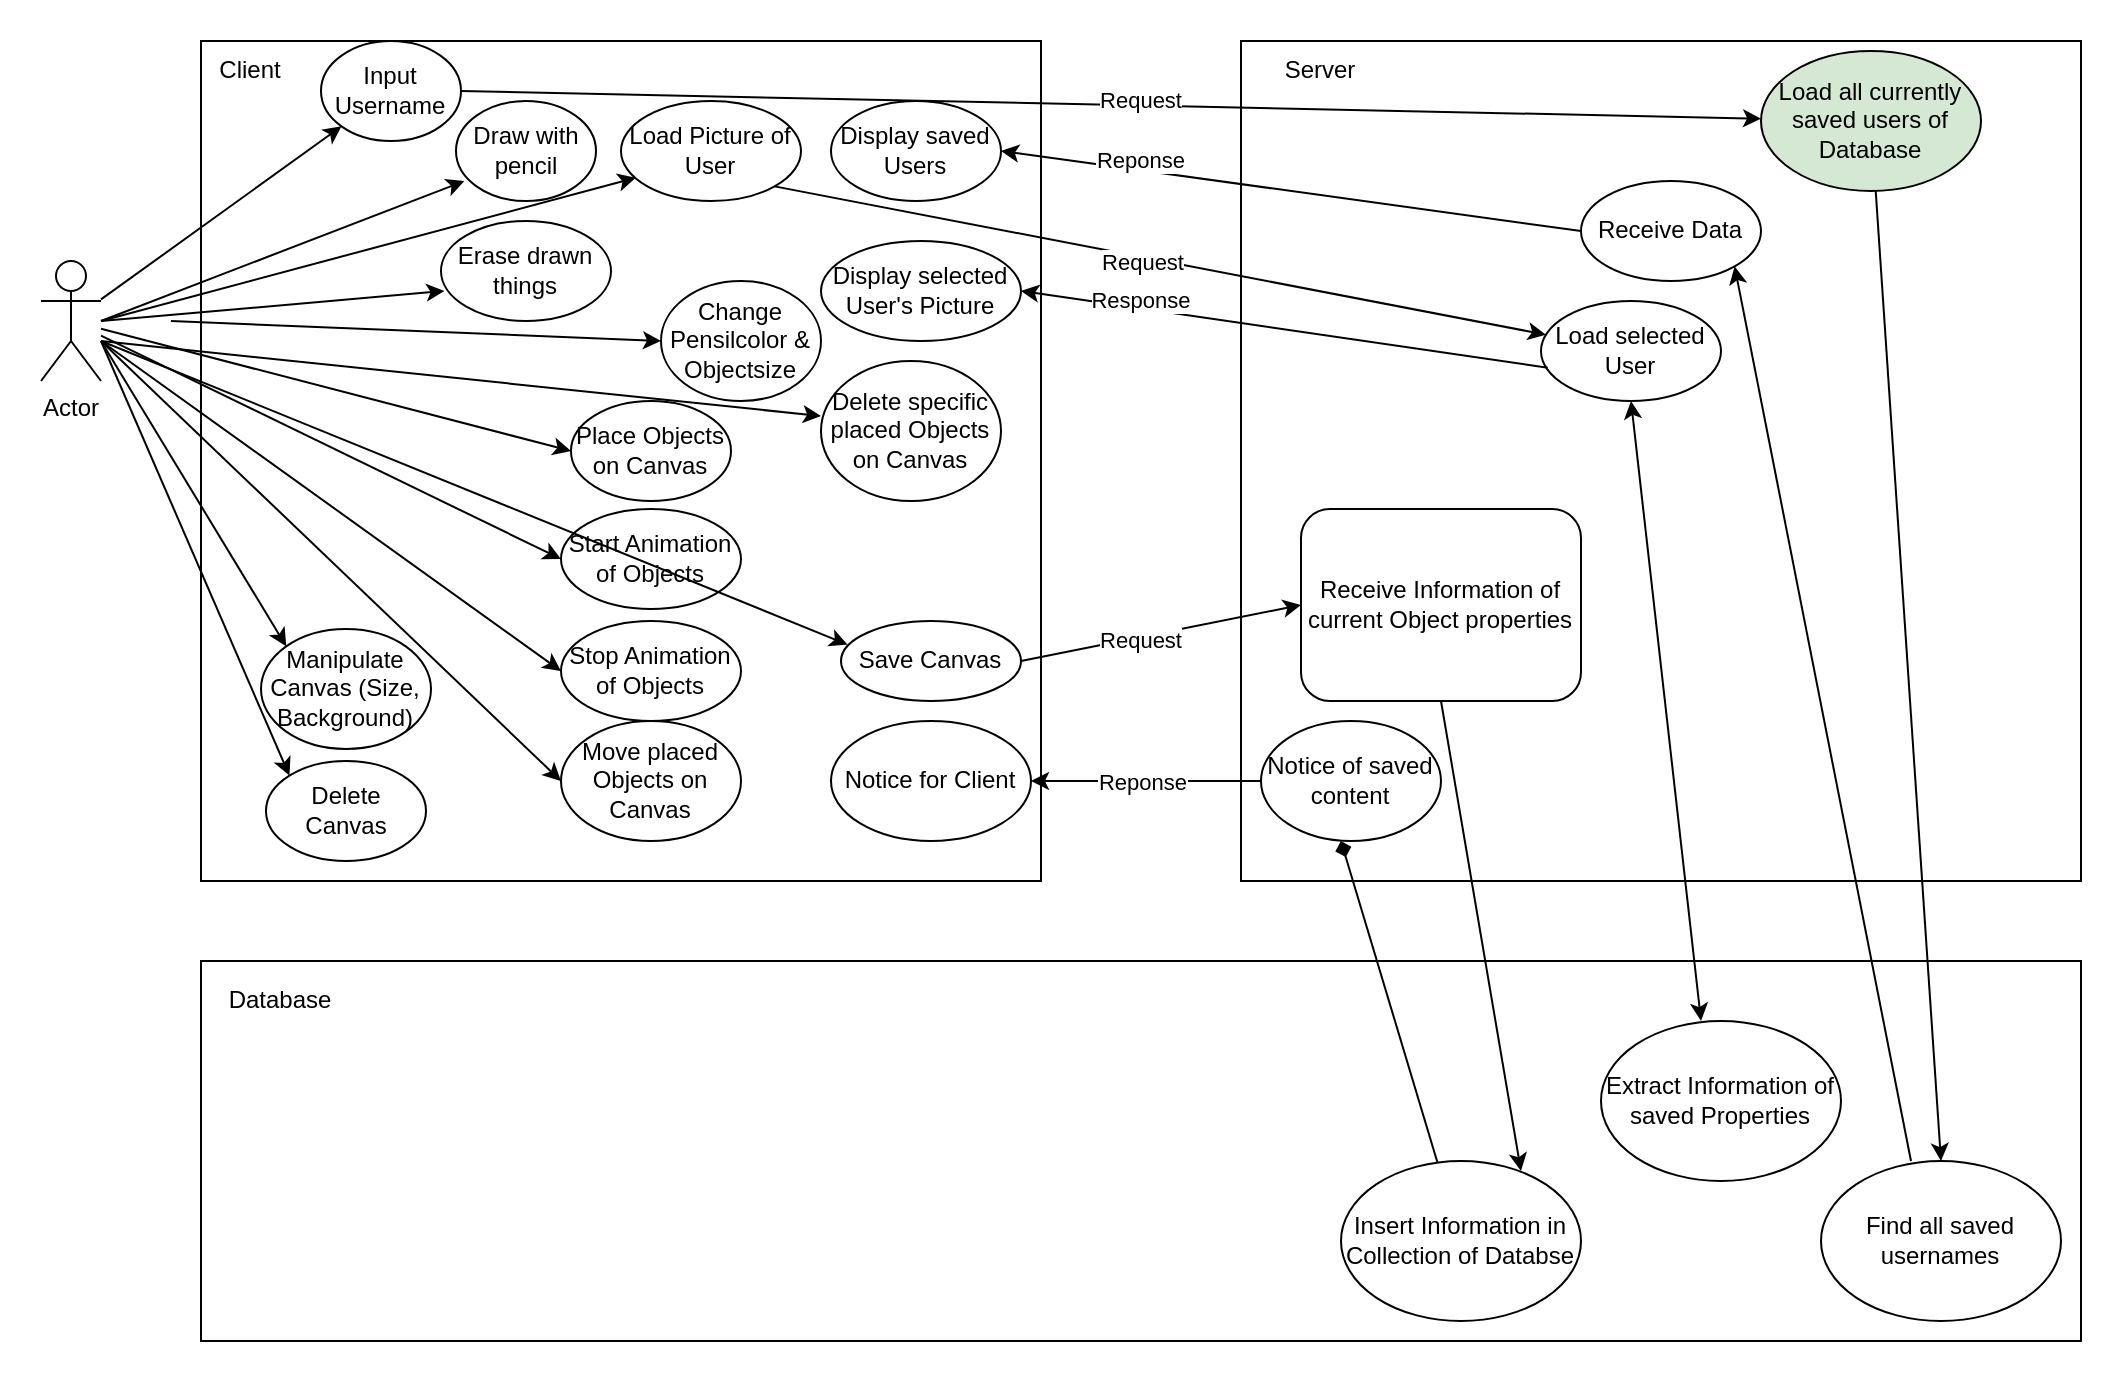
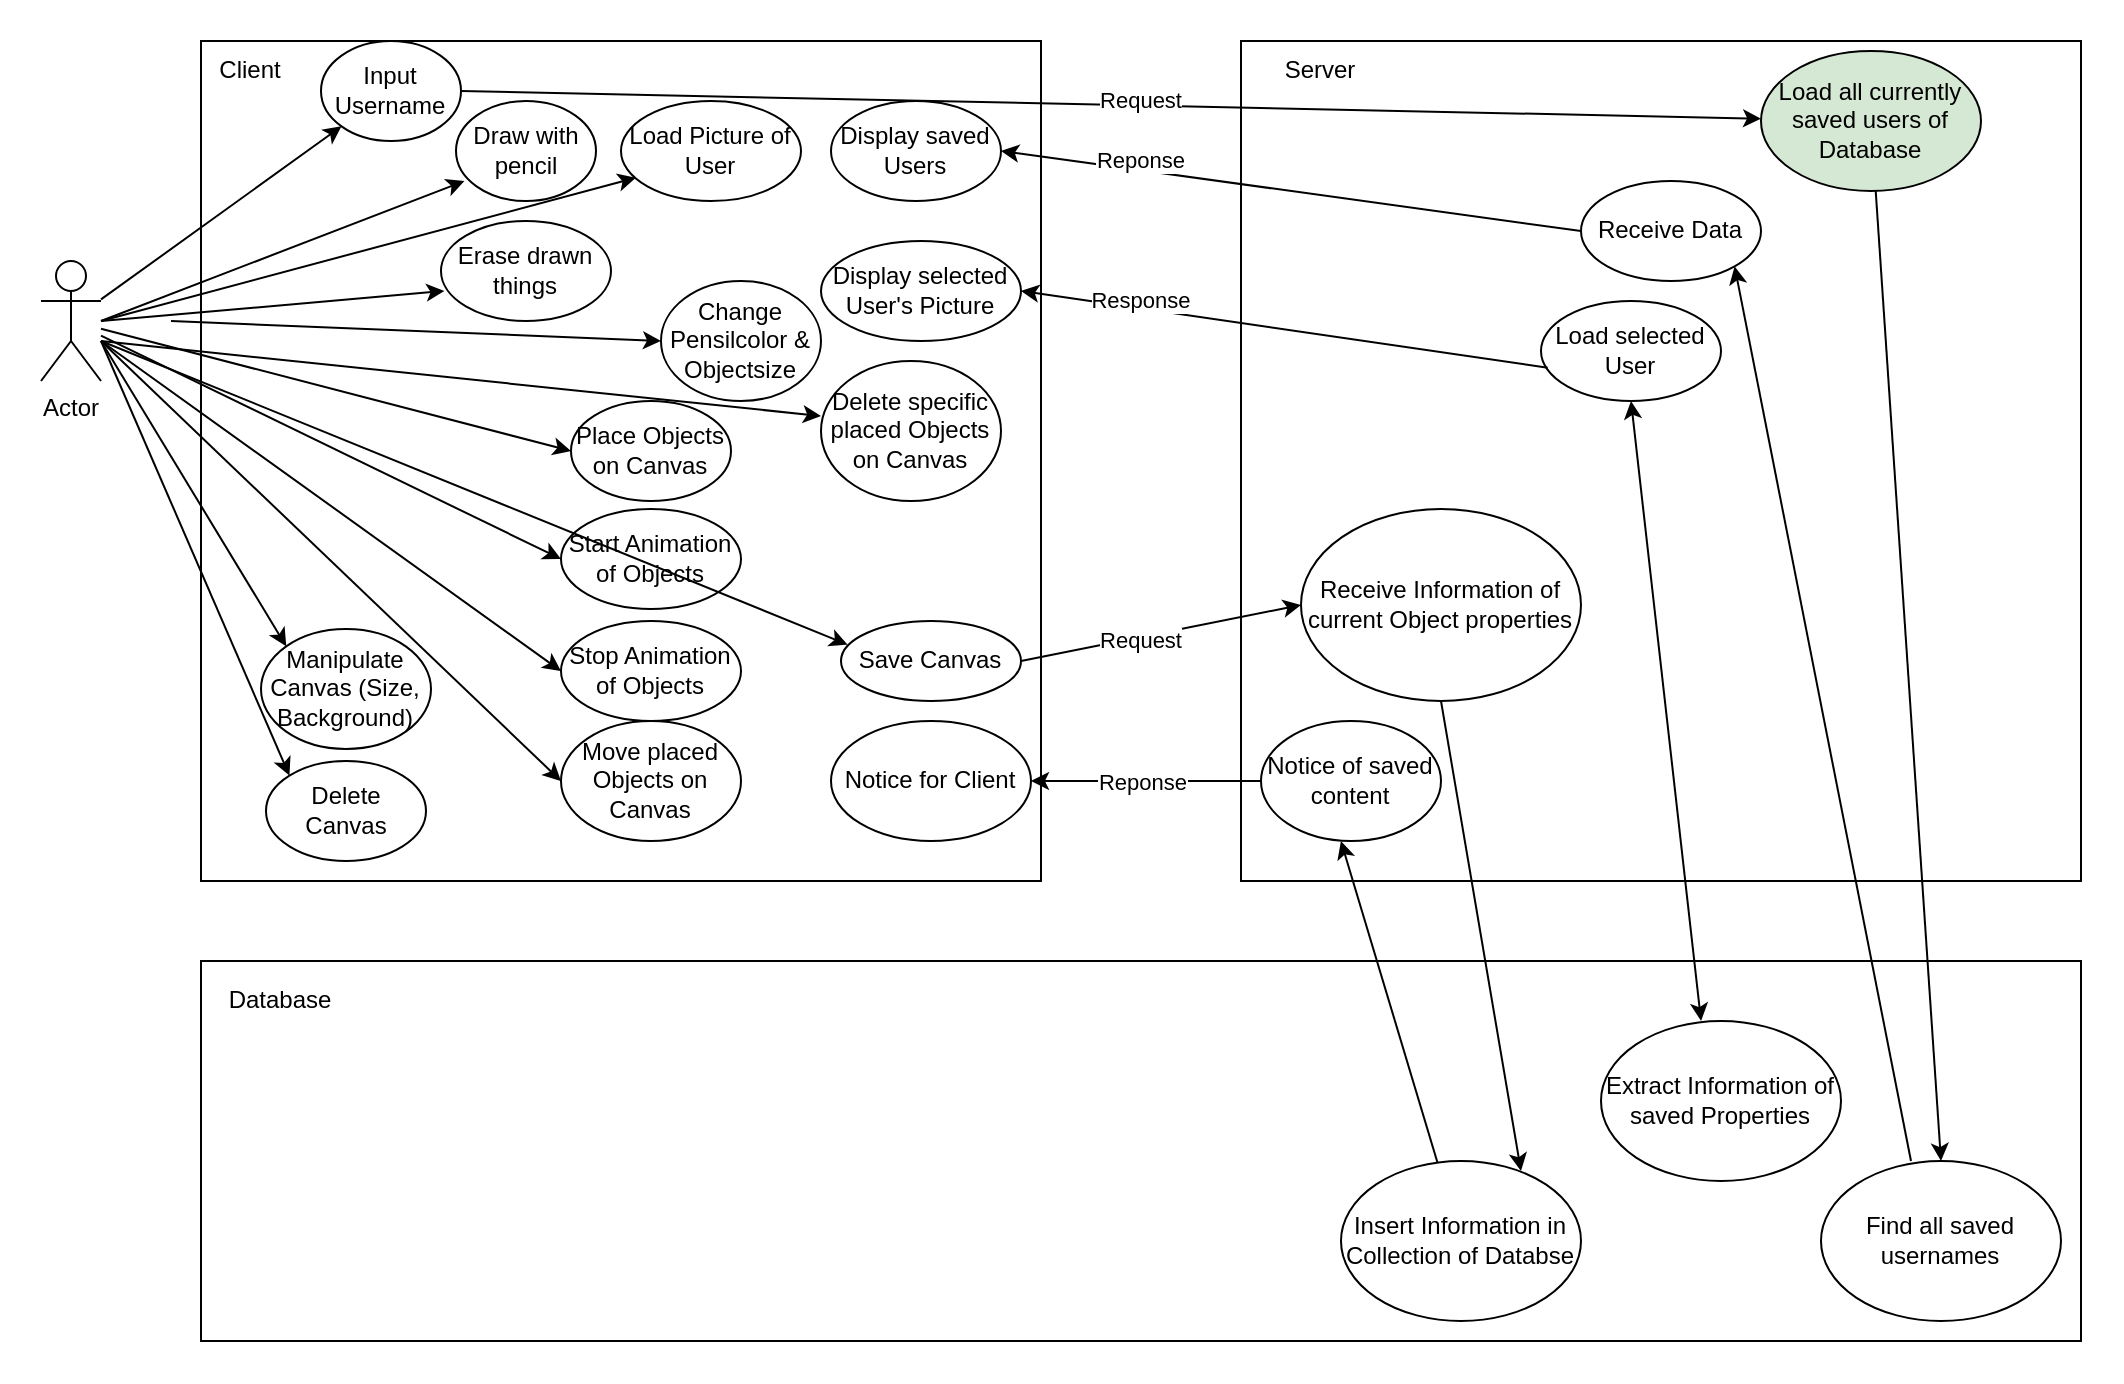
(1334, 294) -> none
(1441, 605) -> (1441, 605)
(1346, 857) -> (1345, 855)
